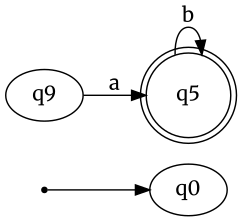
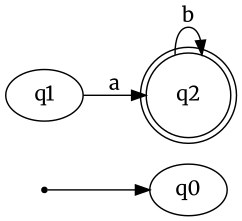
(44, 95) -> (44, 95)
(188, 95) -> (188, 95)
